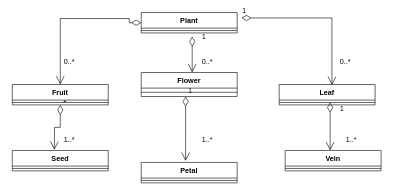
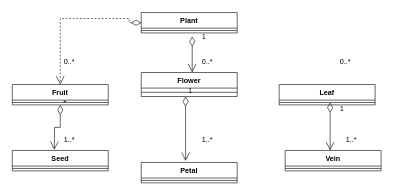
(66, 18) -> (66, 18)
(332, 79) -> none
